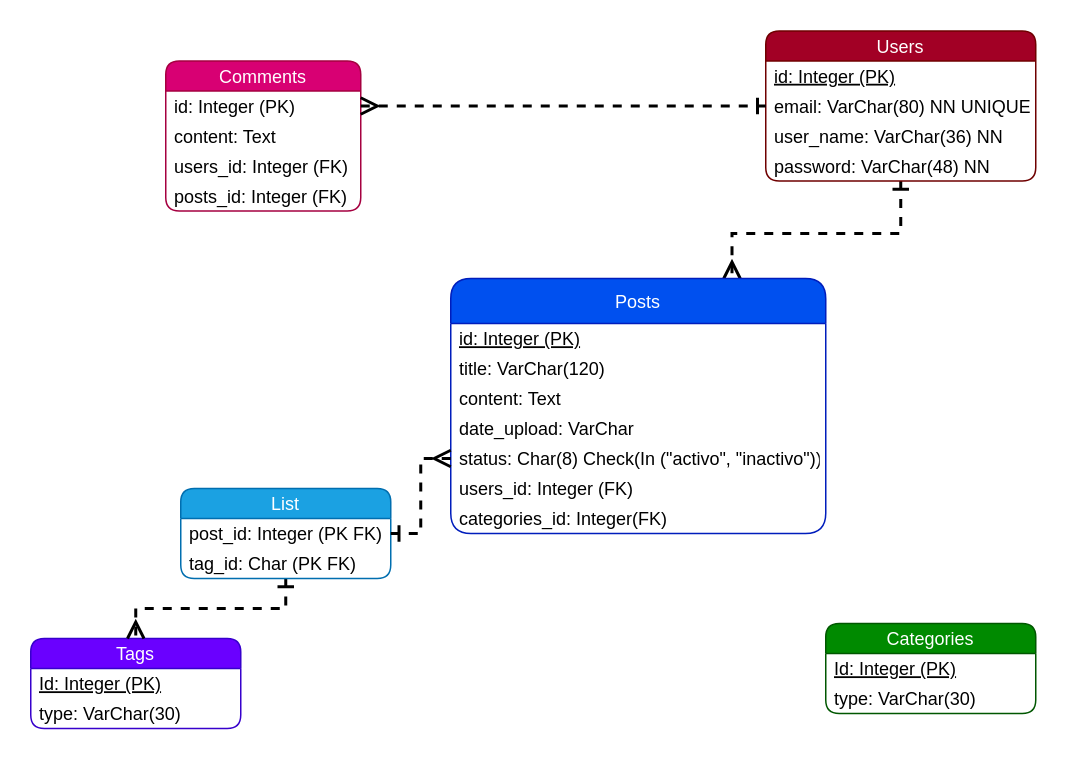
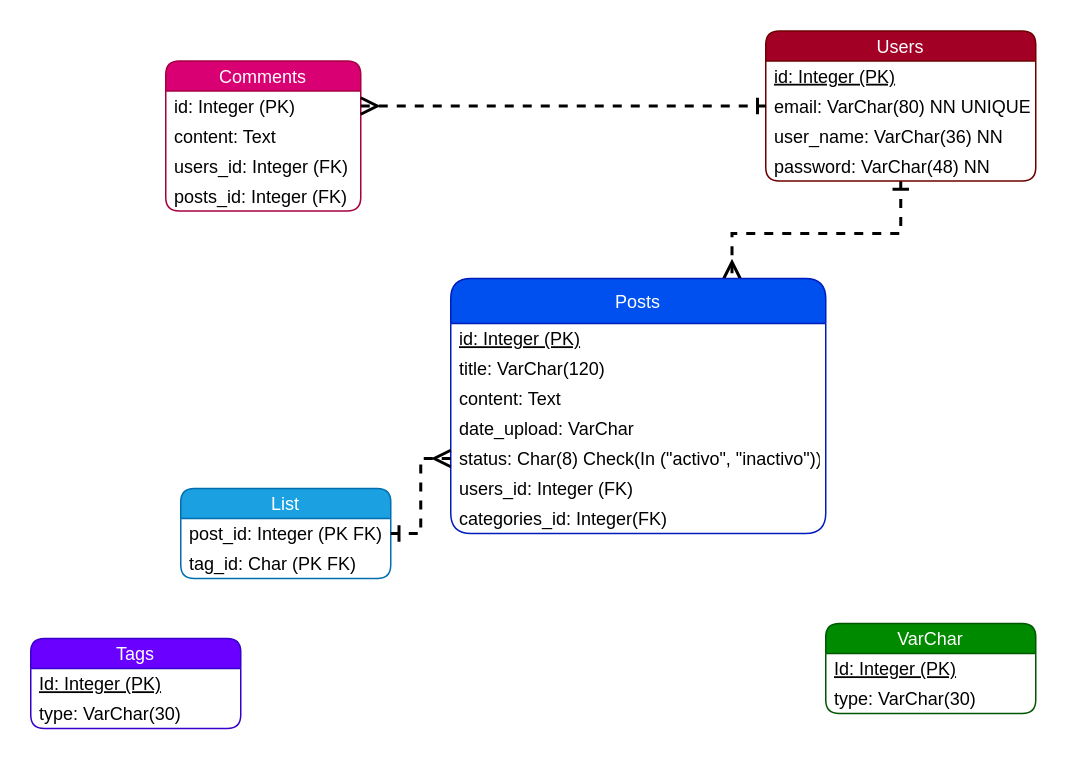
(209, 608) -> none
(930, 639) -> (930, 639)
